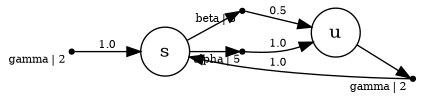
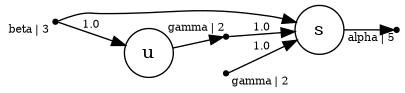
(278, 12) -> (91, 25)
(207, 29) -> (170, 12)
(273, 52) -> none
